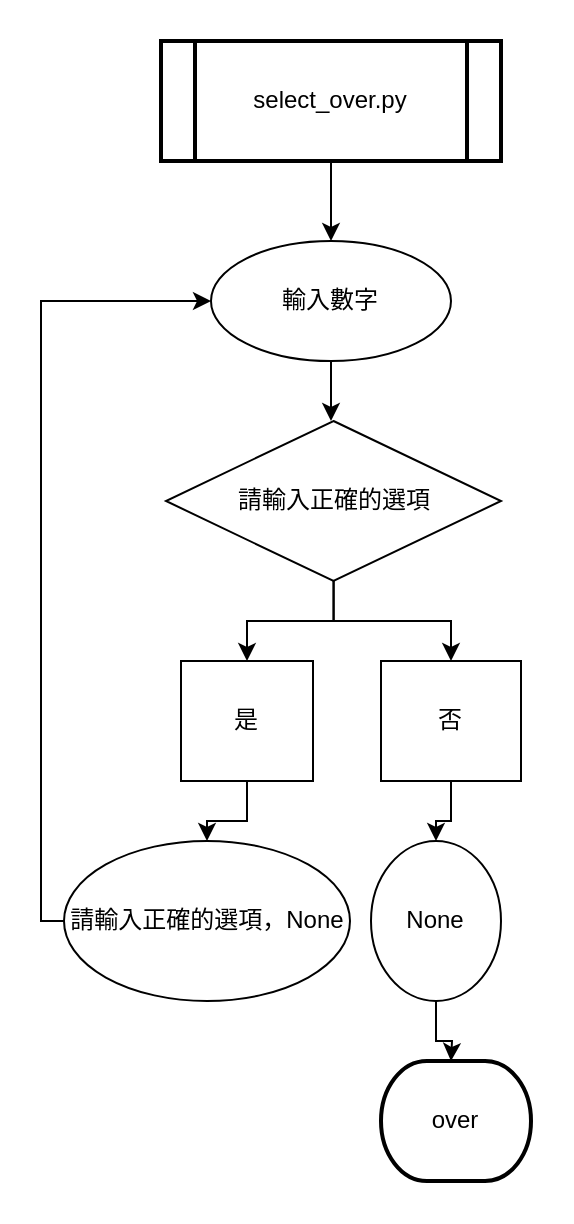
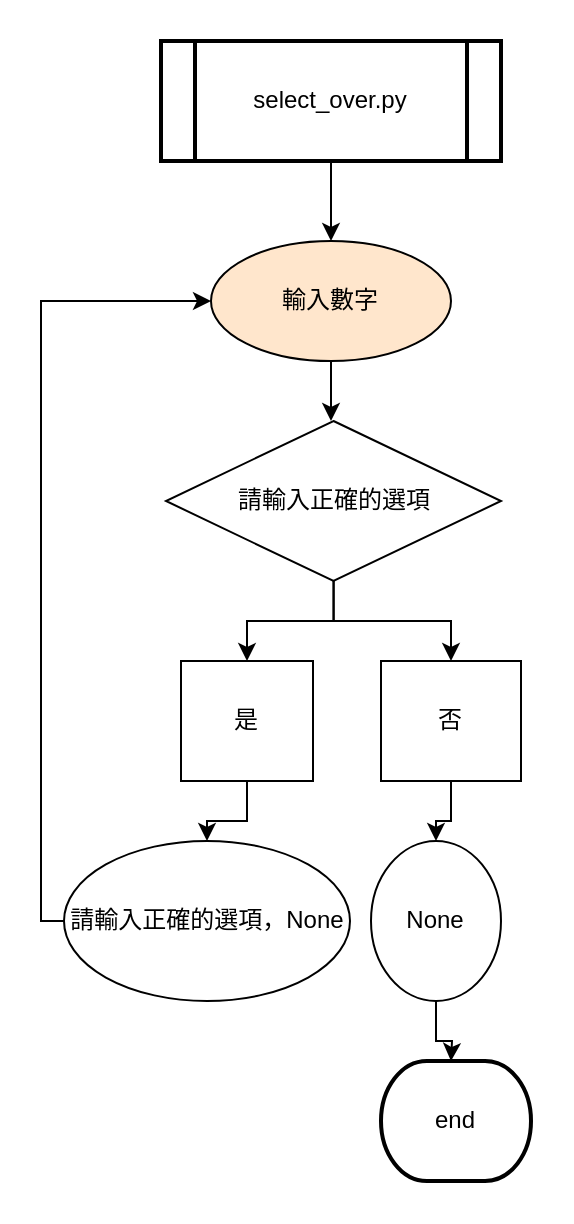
(331, 301) -> (331, 301)
(456, 1121) -> (456, 1121)
